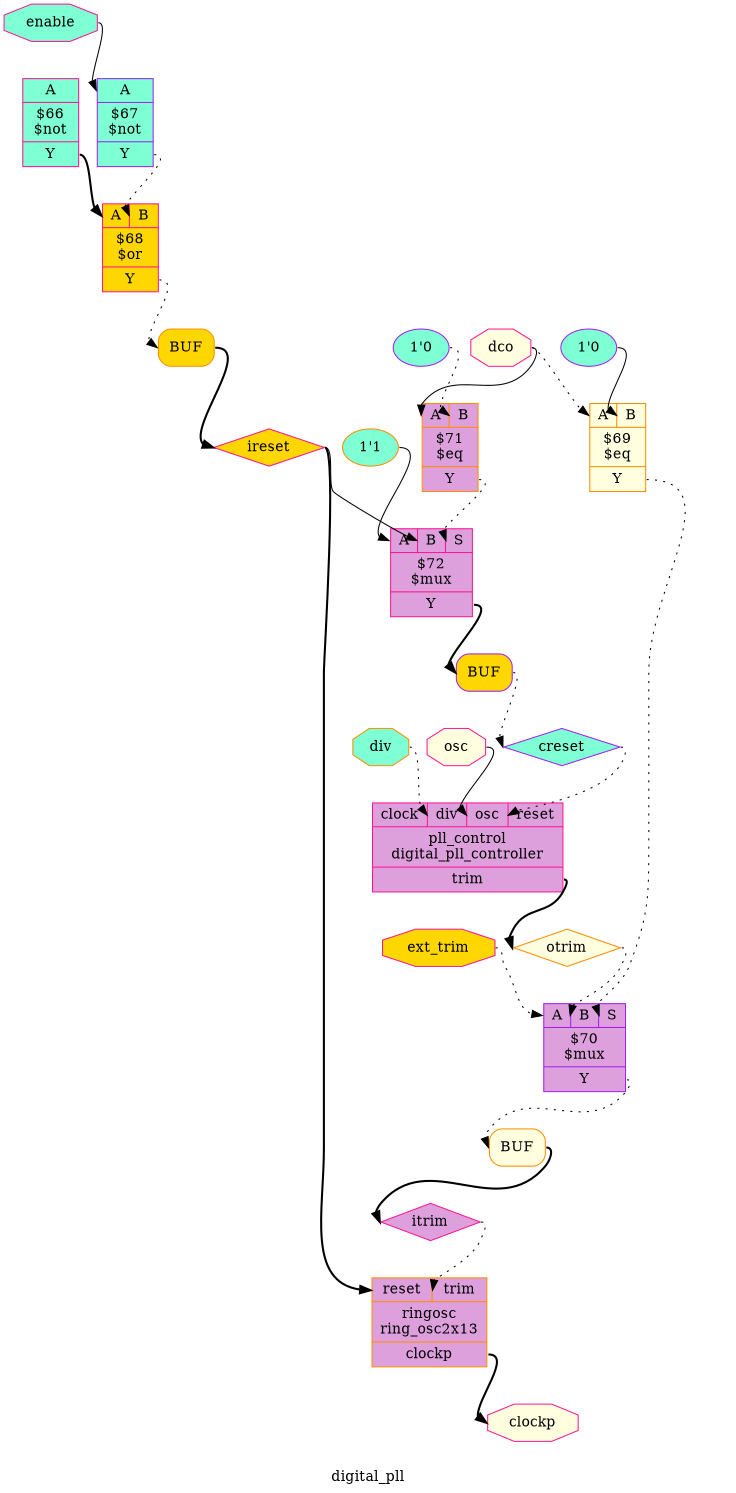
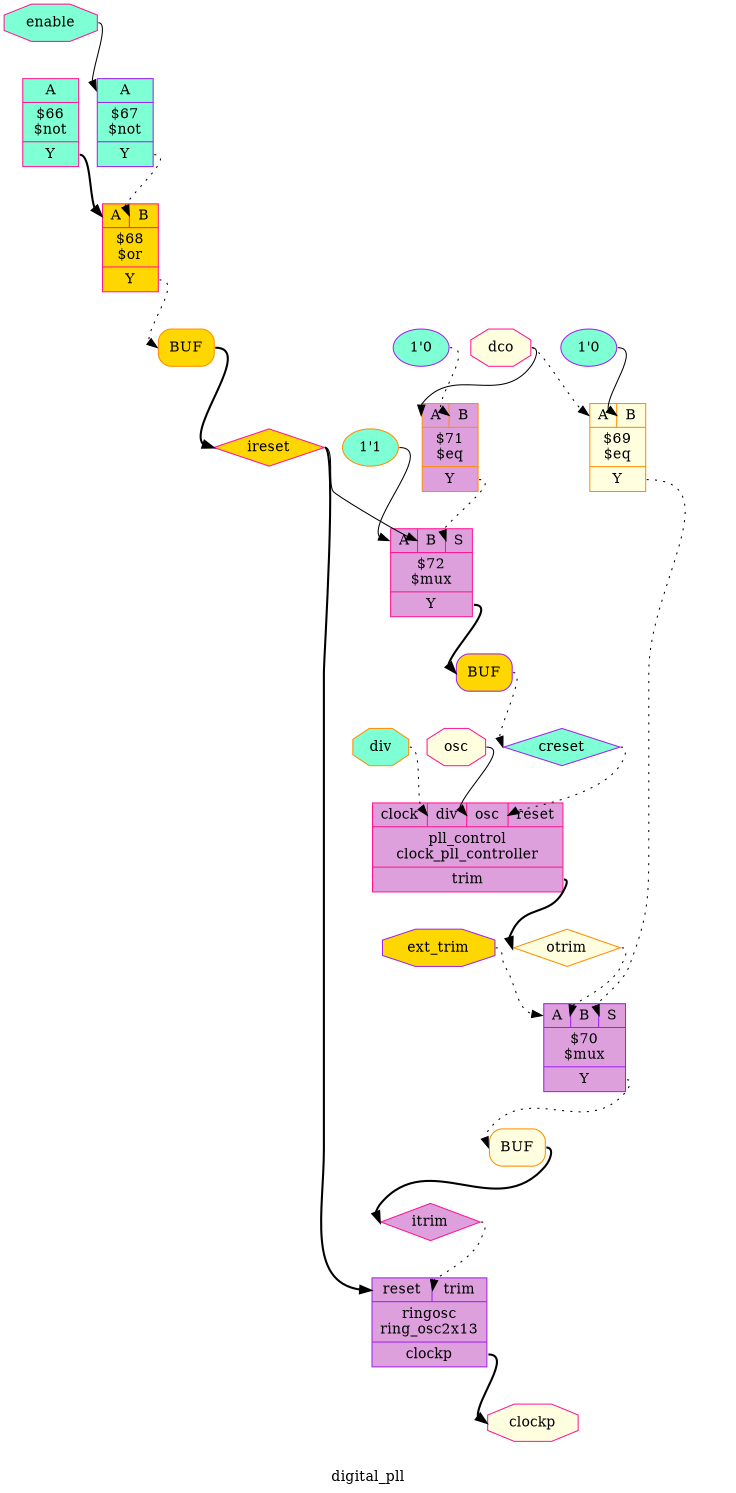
(468, 854) -> (468, 854)
(439, 948) -> (439, 948)
(429, 1322) -> (429, 1322)
